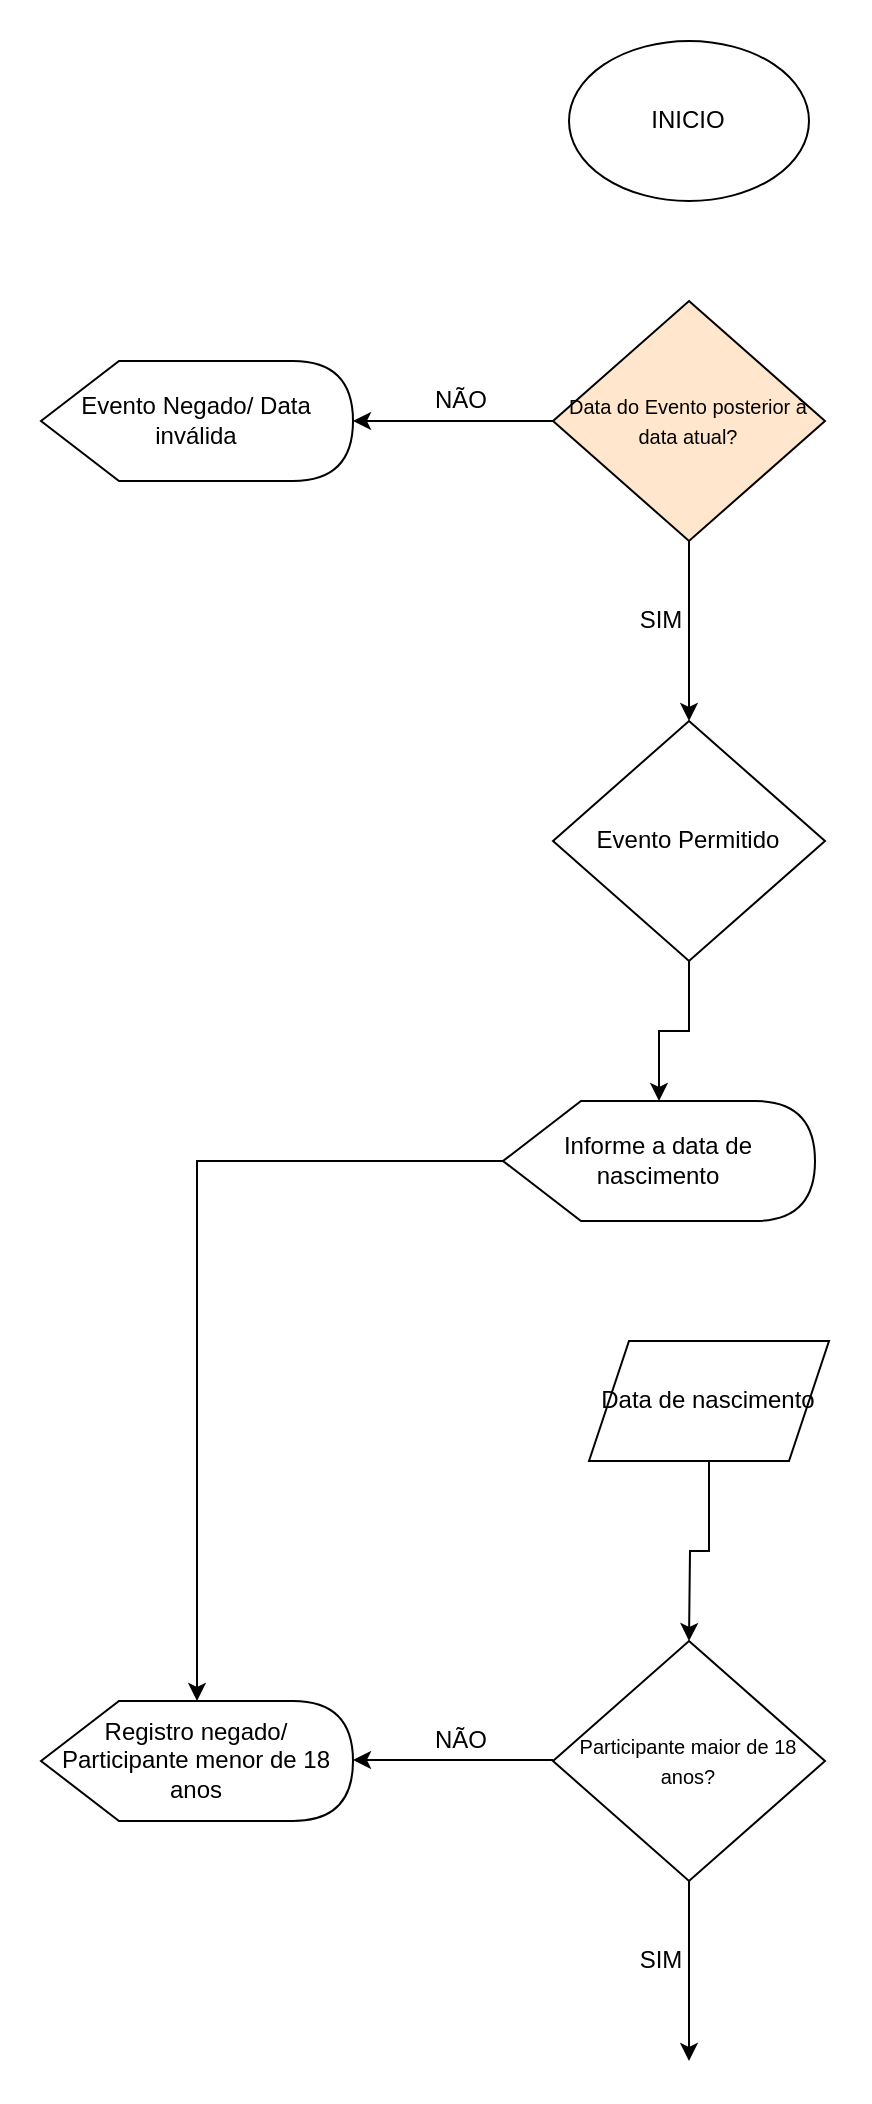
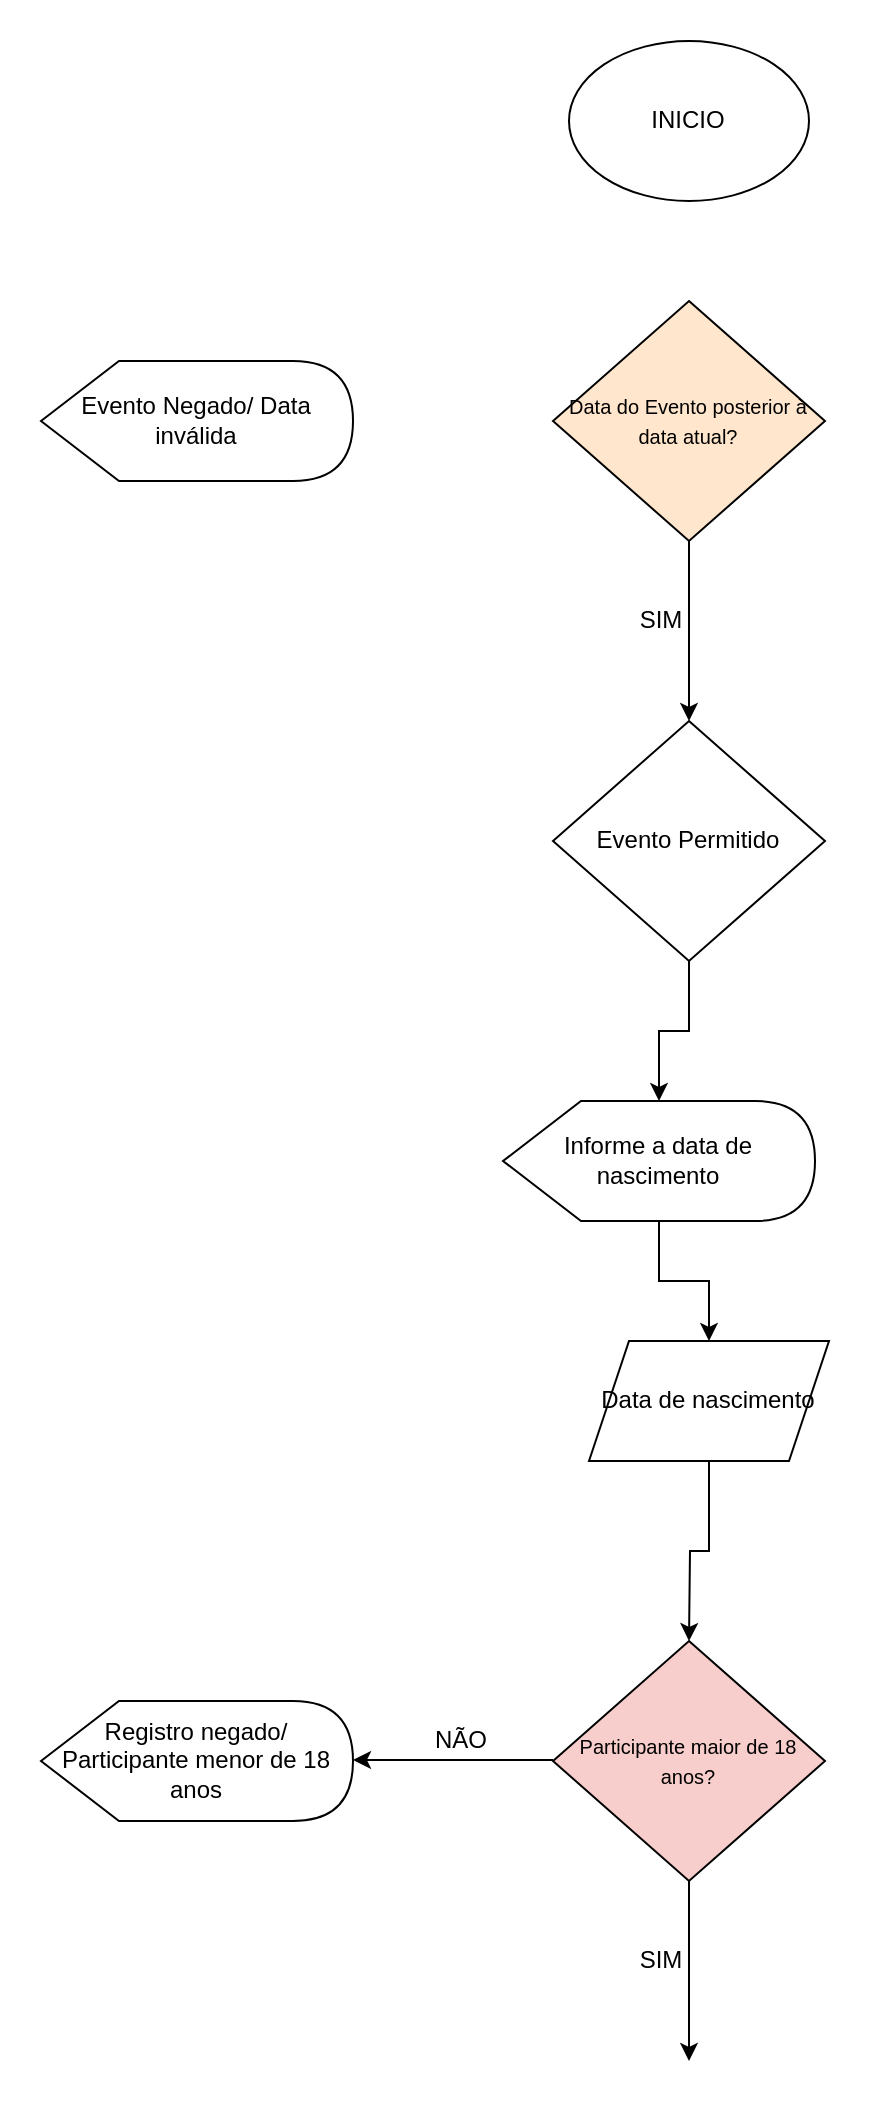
(460, 421) -> none
(197, 1271) -> (677, 1281)
(689, 1761) -> (689, 1761)
